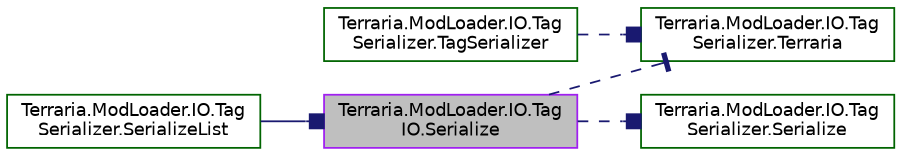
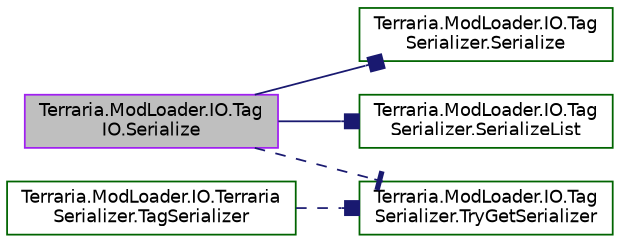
(451, 35) -> (151, 208)
(768, 35) -> (486, 208)
(283, 121) -> (310, 121)
(600, 121) -> (310, 80)
